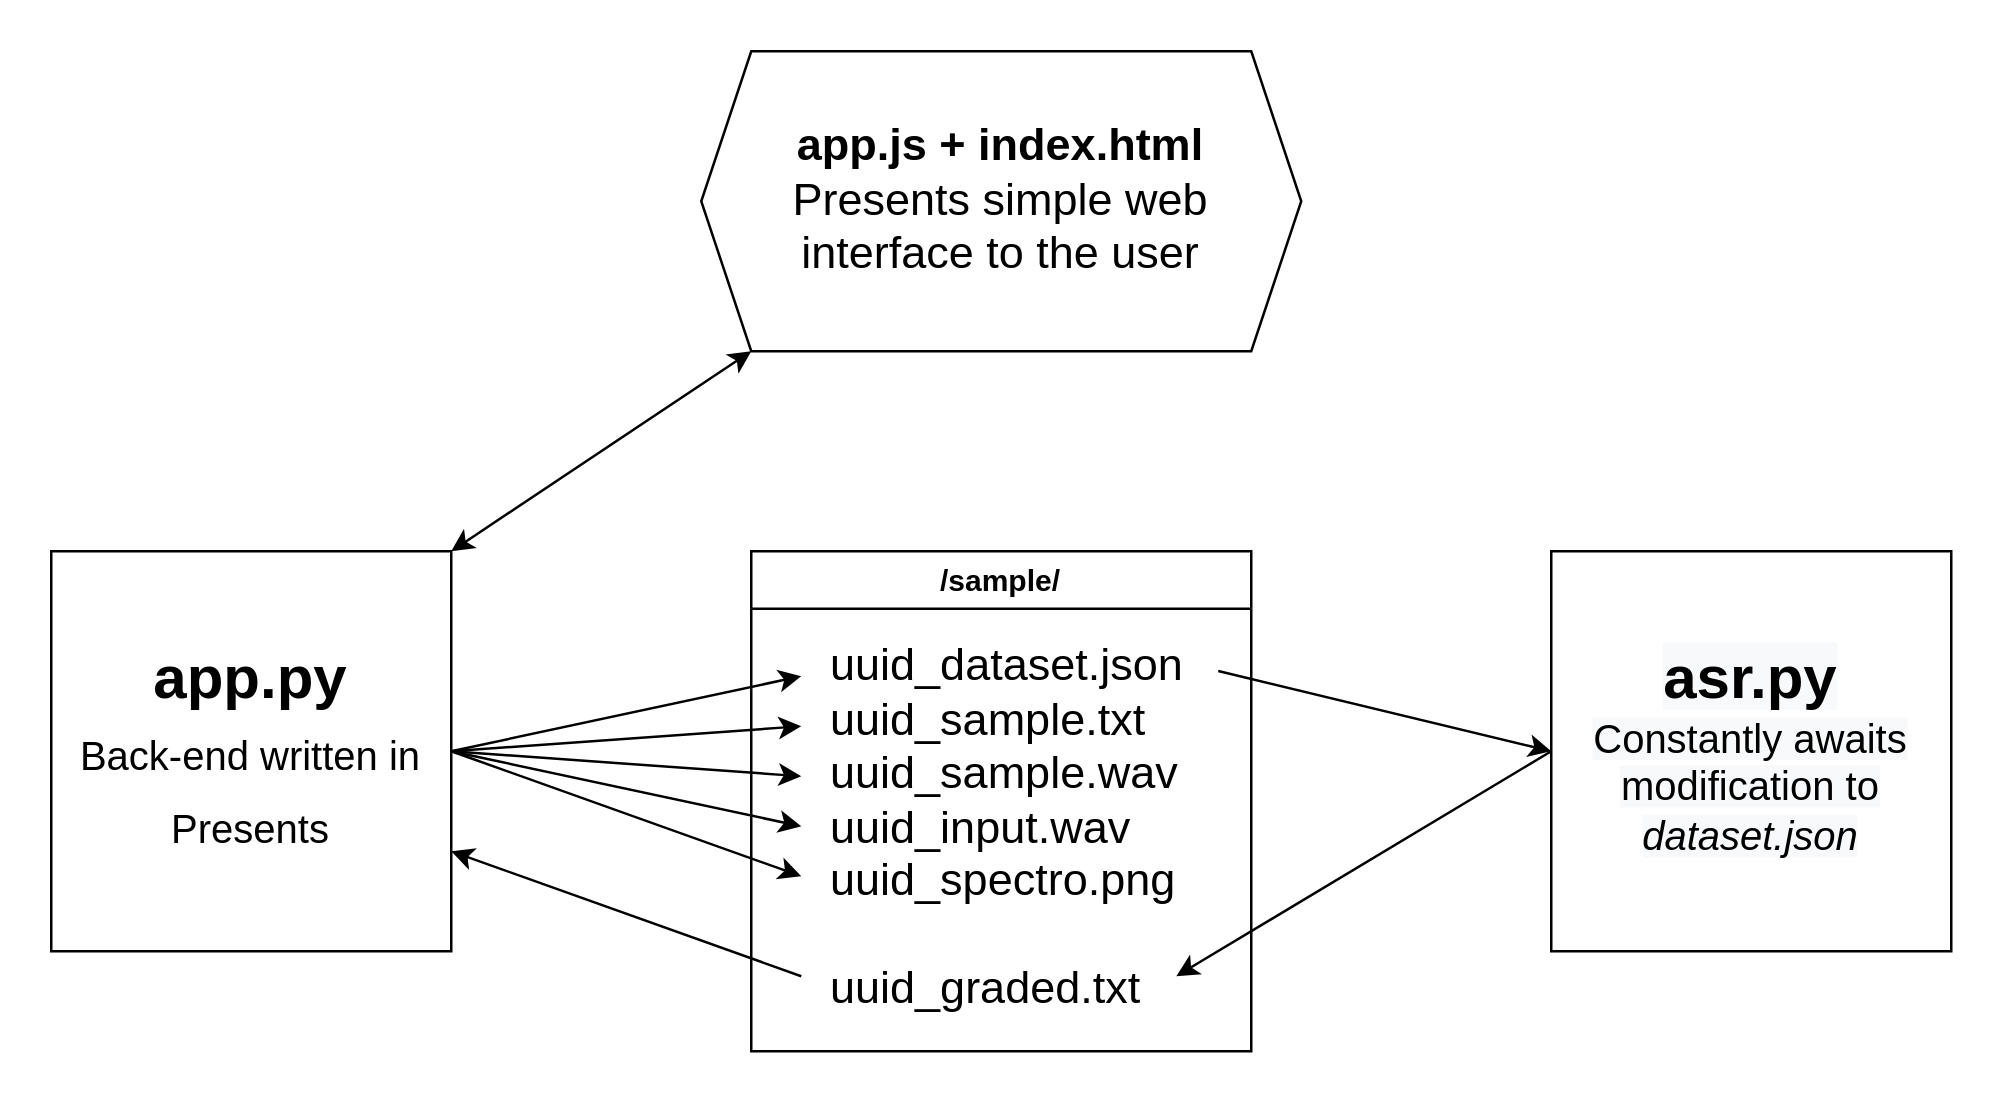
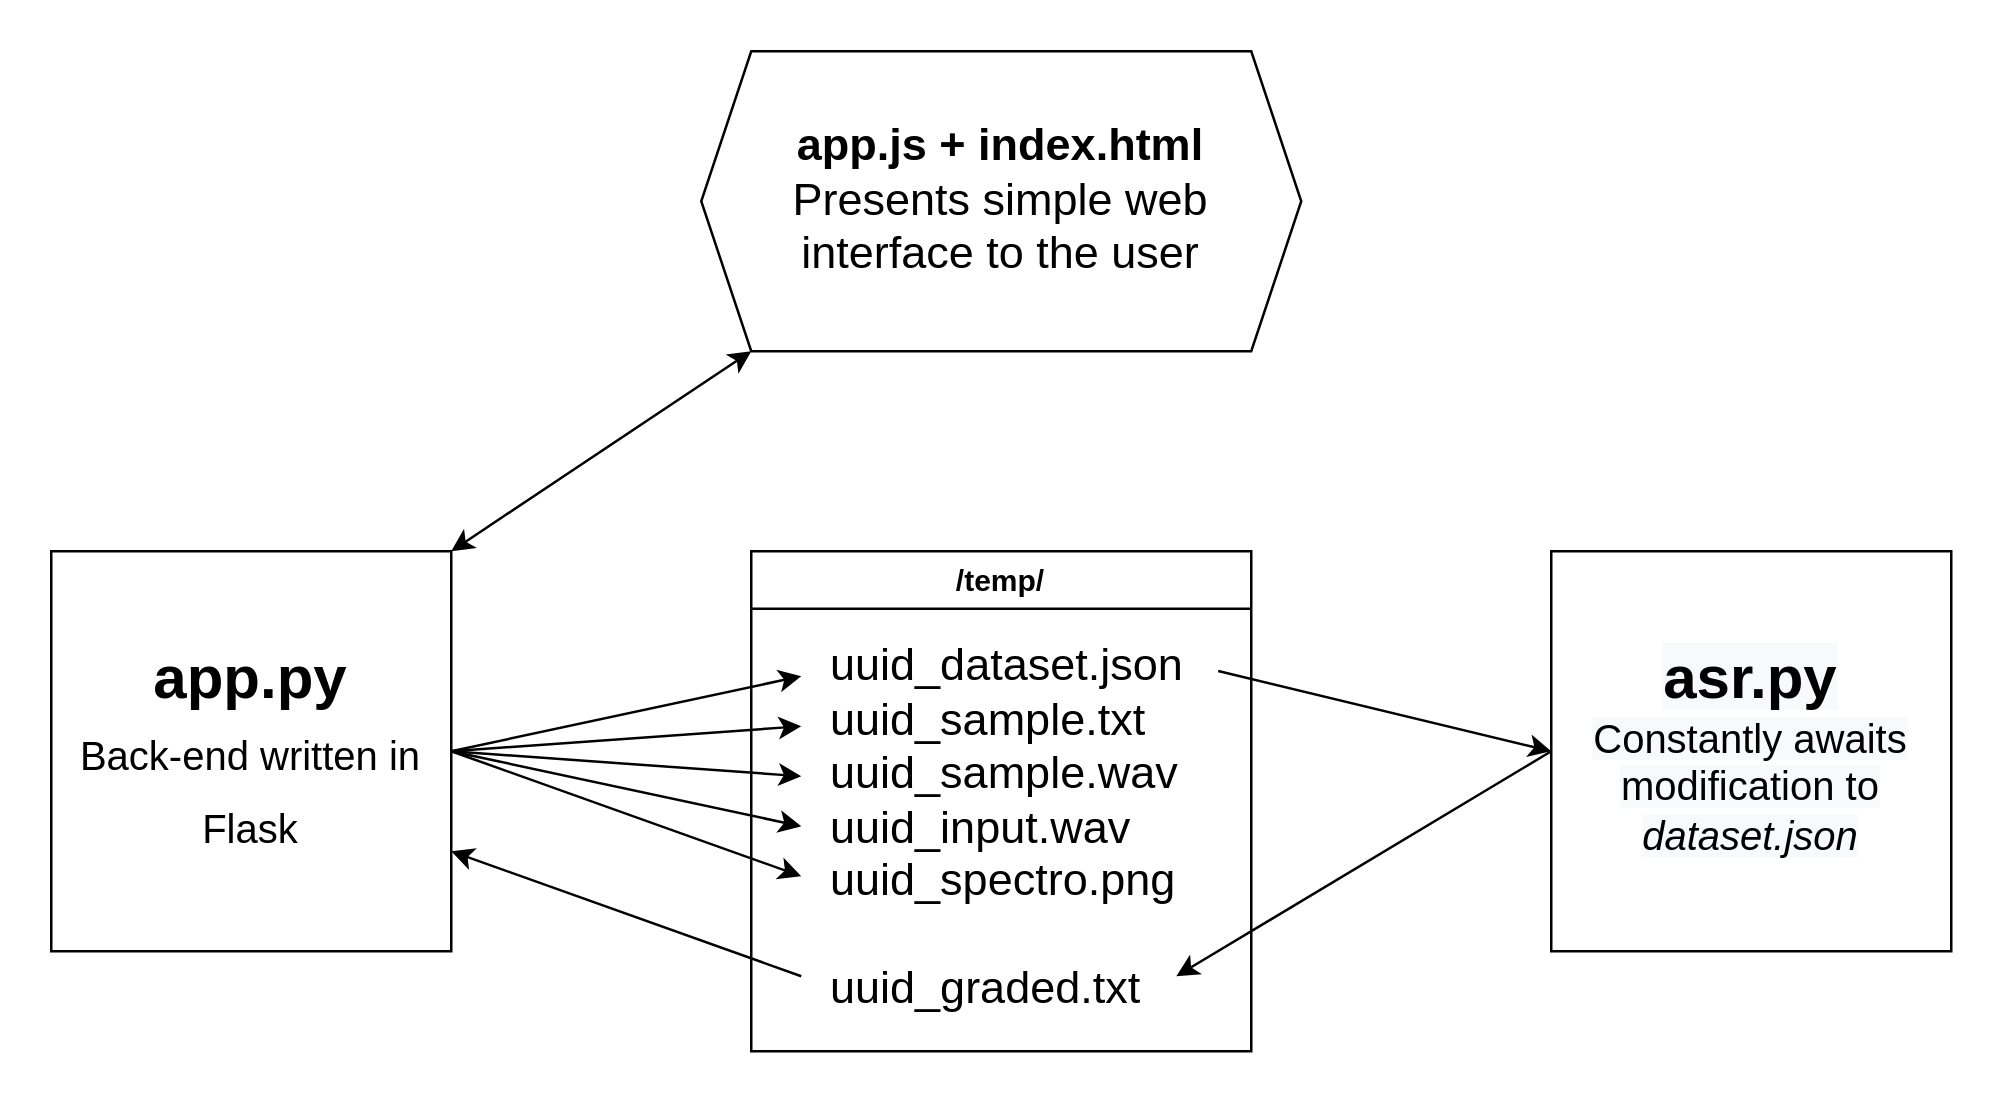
(1000, 581) -> (1000, 581)
(251, 751) -> (251, 751)
